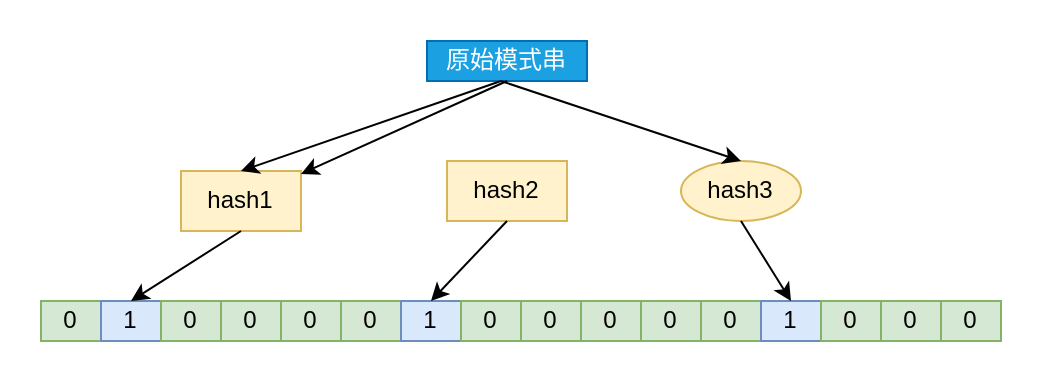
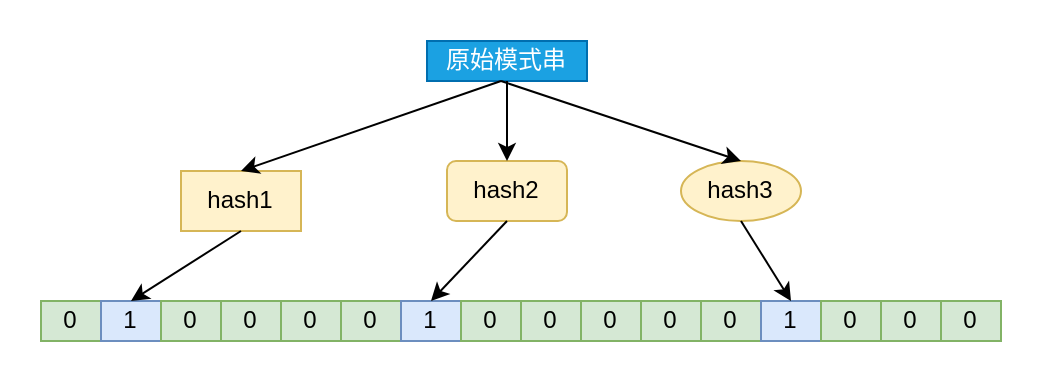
(406, 127) -> (507, 117)
(507, 191) -> (507, 191)
